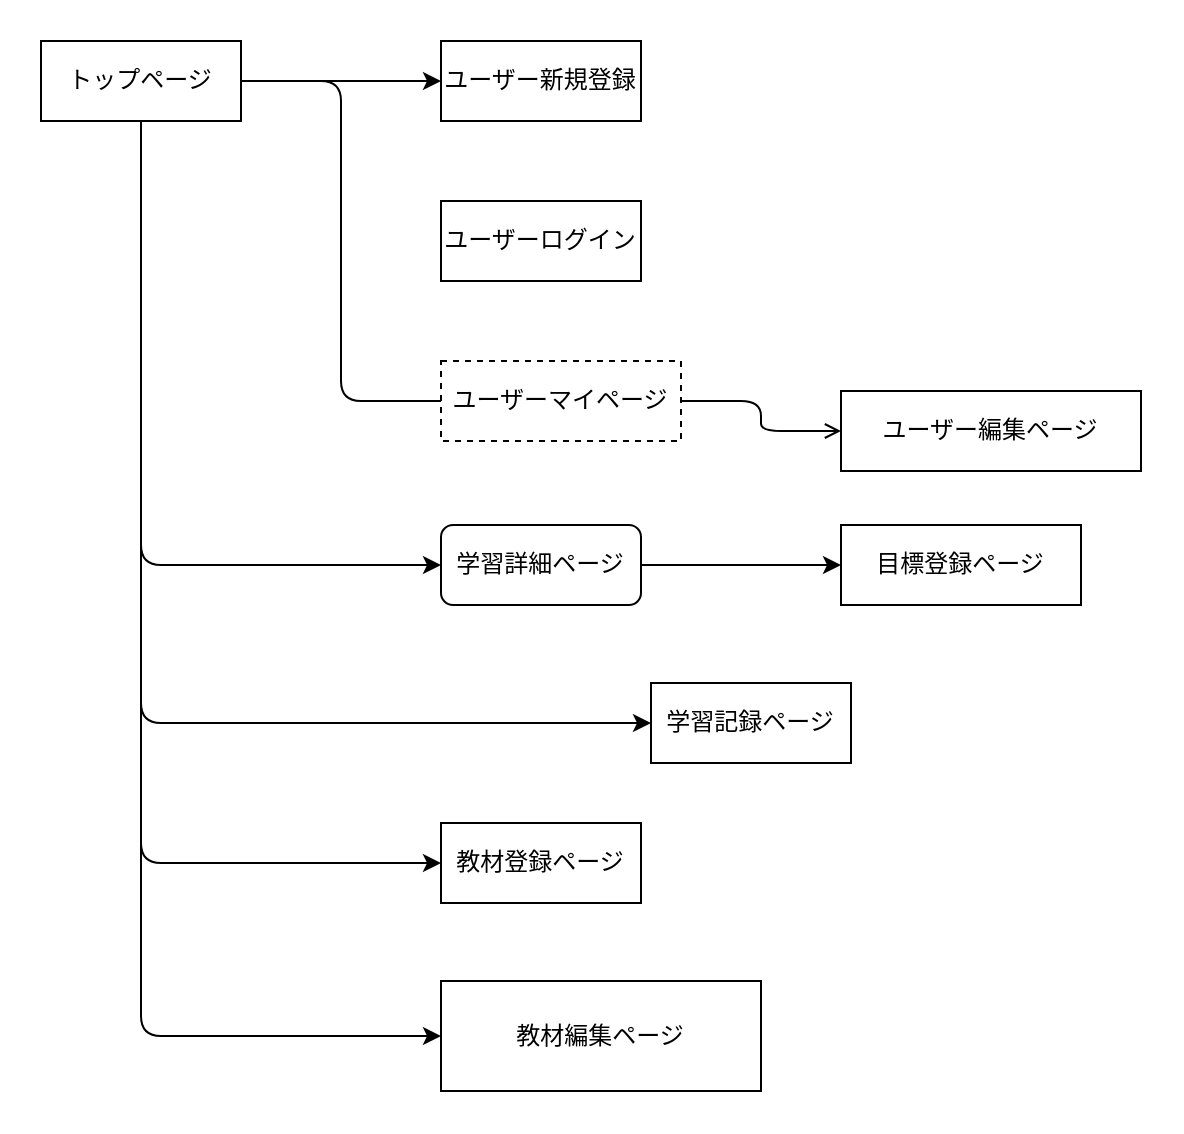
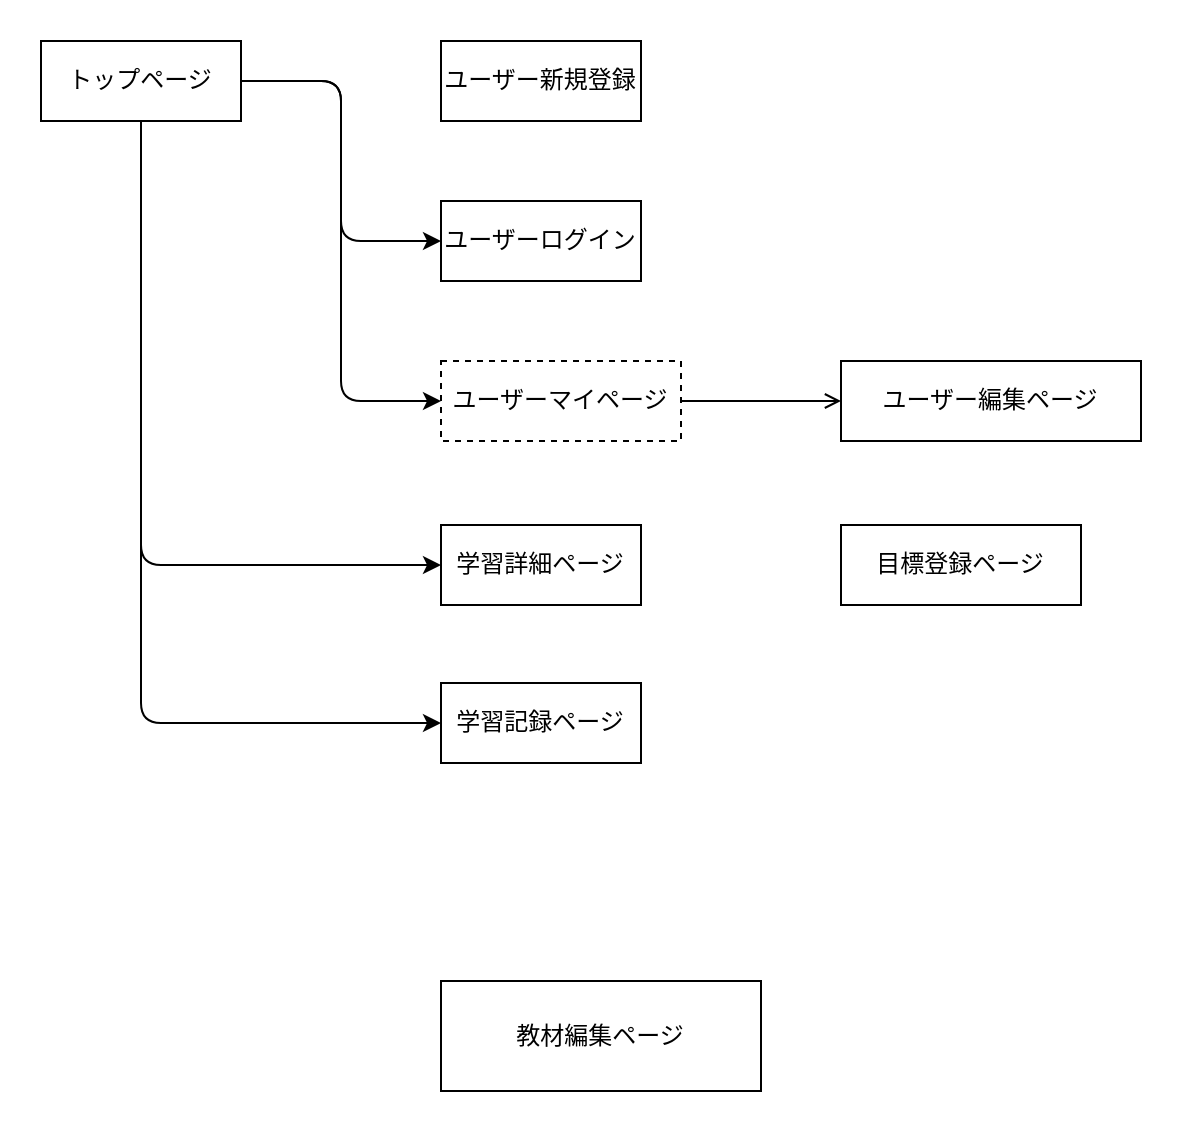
(381, 81) -> (387, 241)
(432, 401) -> (426, 401)
(991, 431) -> (991, 401)
(541, 565) -> (541, 565)
(734, 565) -> none
(751, 723) -> (541, 723)
(288, 863) -> none
(541, 863) -> none
(201, 1036) -> none
